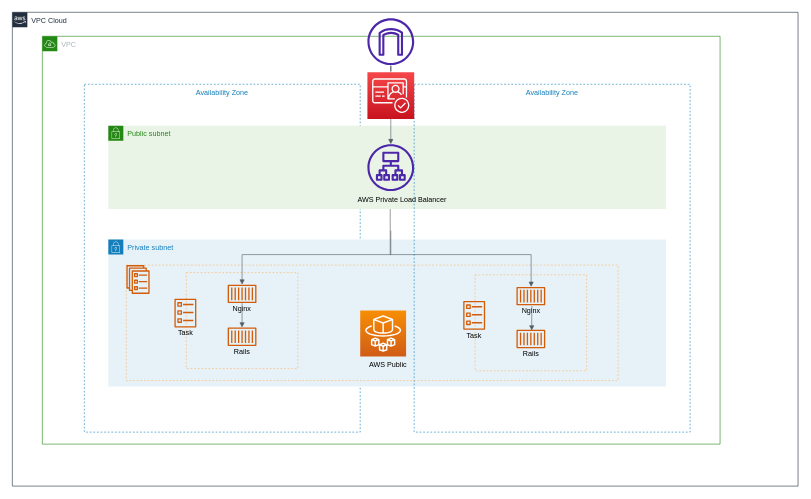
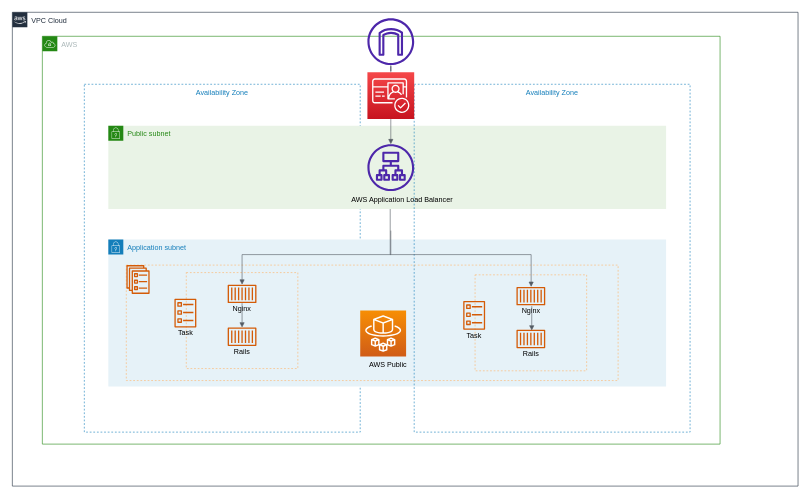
(68, 45) -> (68, 45)
(402, 200) -> (402, 200)
(154, 248) -> (160, 248)
